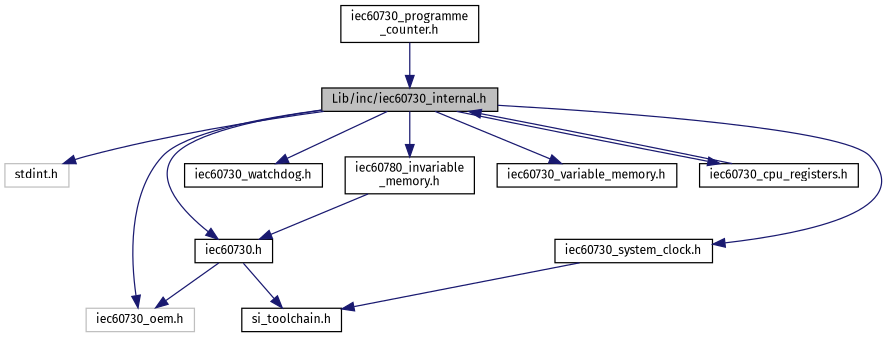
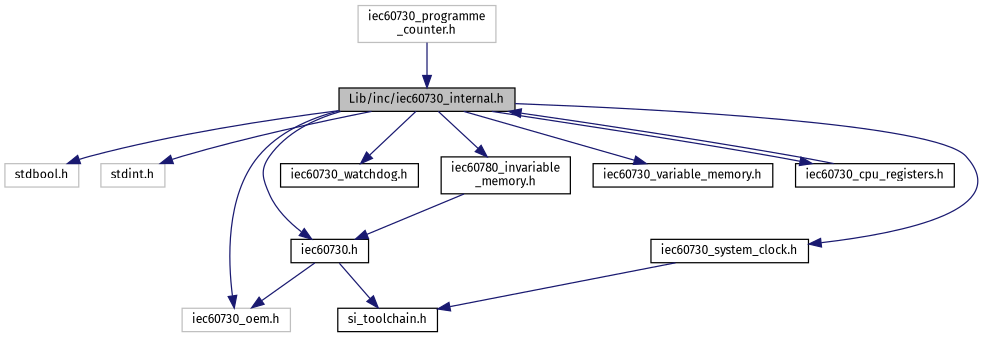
(410, 24) -> (427, 24)
none -> (42, 175)
